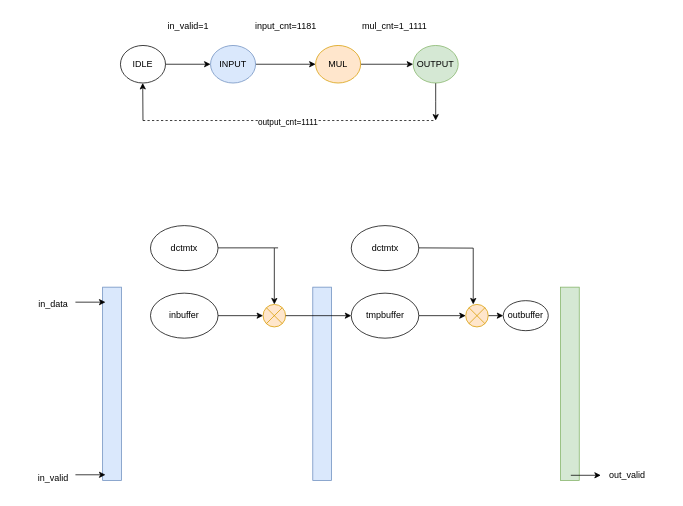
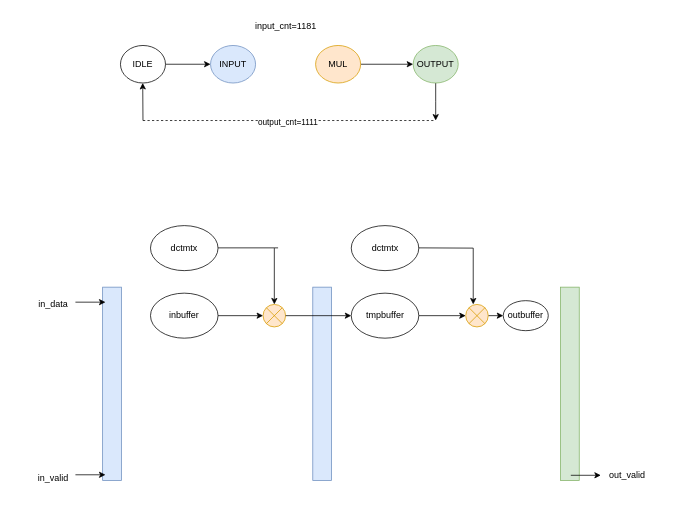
(188, 27) -> none
(394, 27) -> none
(282, 64) -> none
